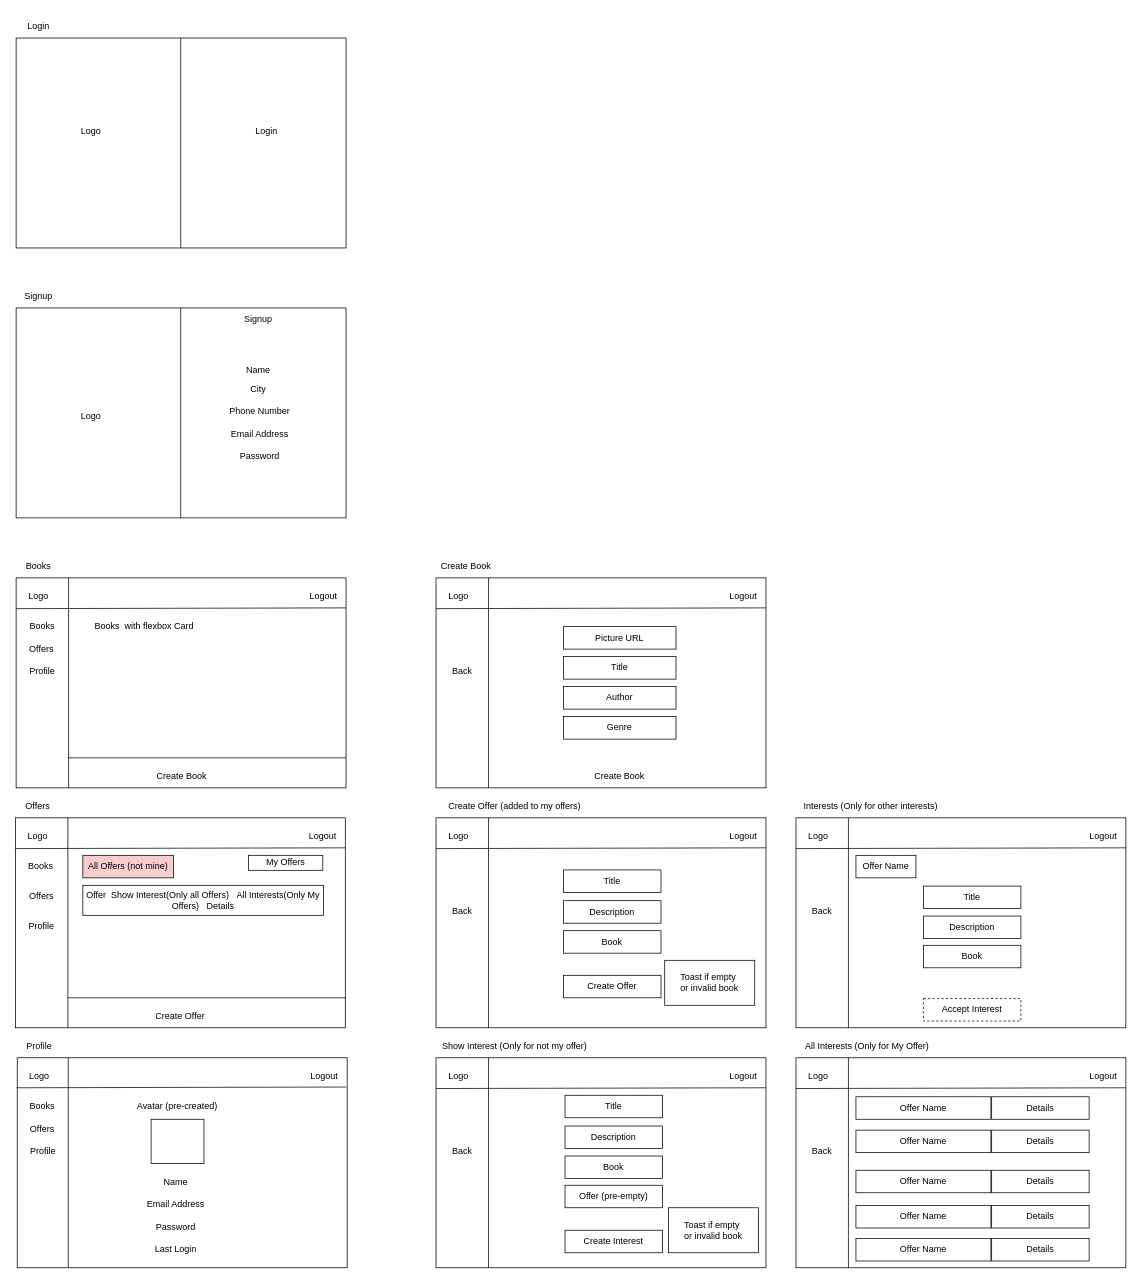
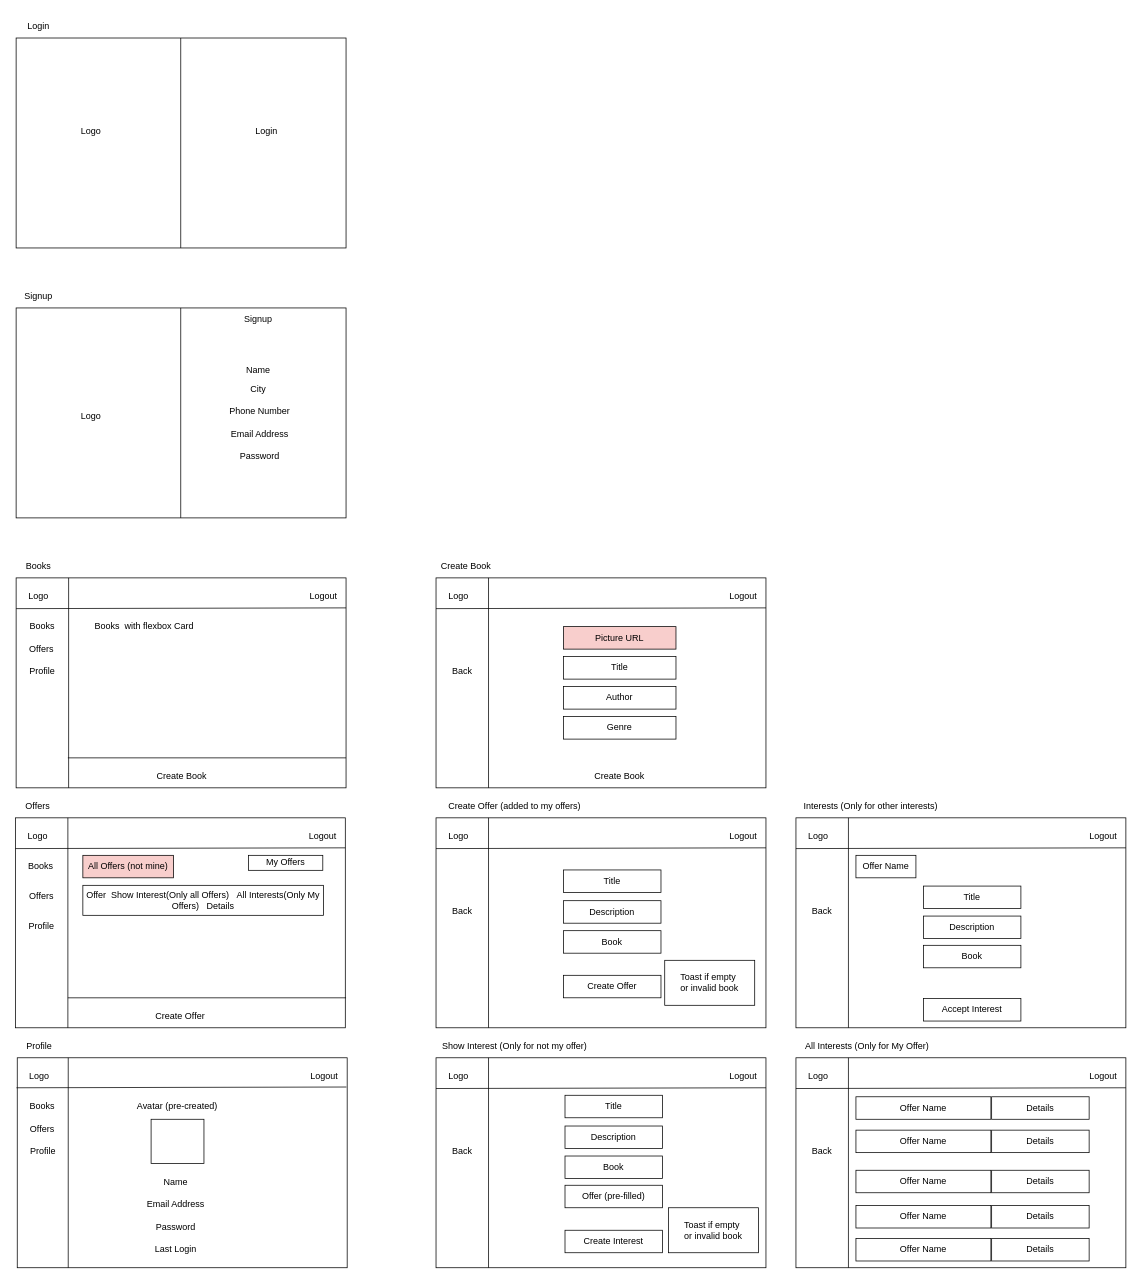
(620, 638) -> (620, 638)
(972, 1010) -> (972, 1010)
(614, 1197) -> (614, 1197)
